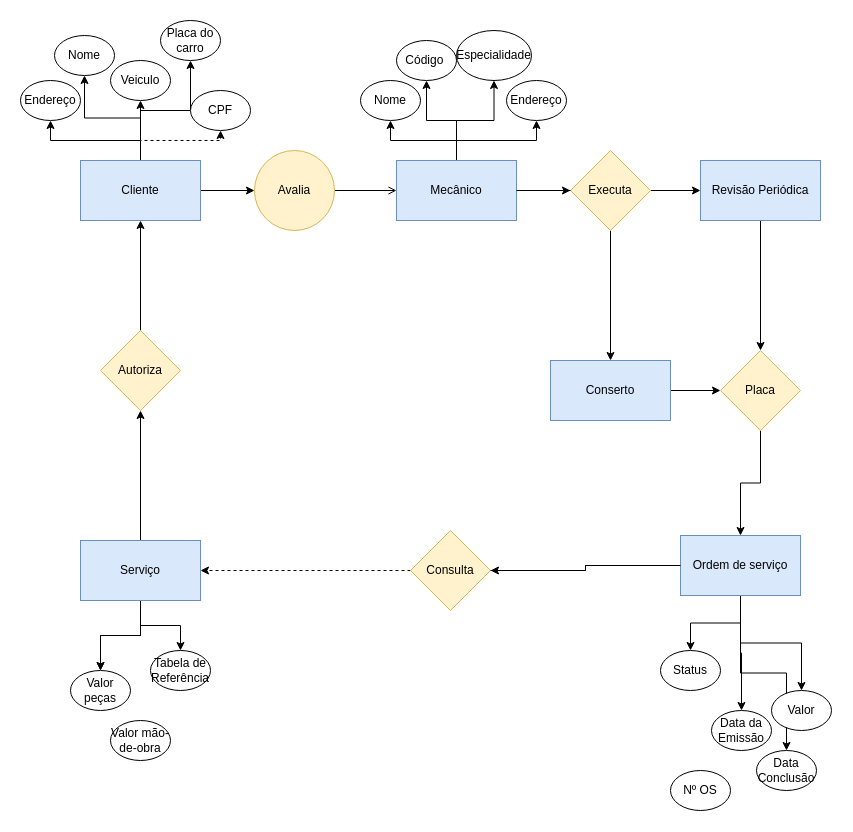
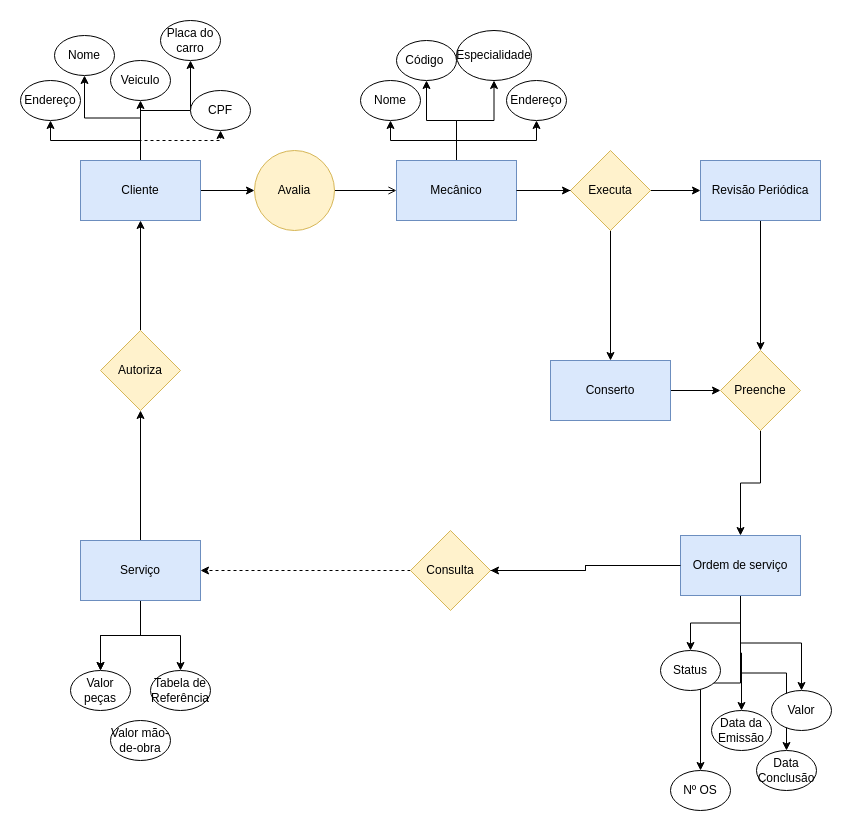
(761, 391) -> (761, 391)
(181, 671) -> (181, 691)
none -> (701, 726)
